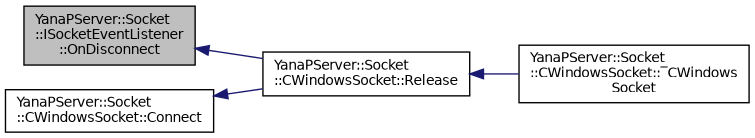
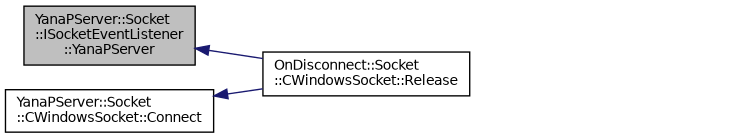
(110, 36) -> (110, 36)
(366, 74) -> (366, 74)
(634, 74) -> none
